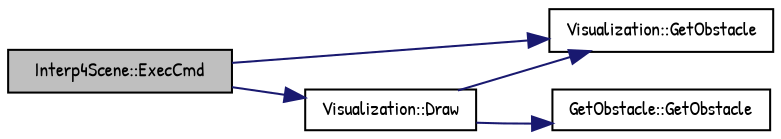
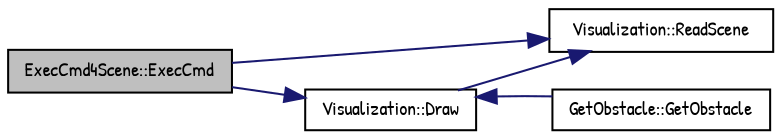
(661, 31) -> (661, 31)
(120, 71) -> (120, 71)
(504, 123) -> (525, 96)
